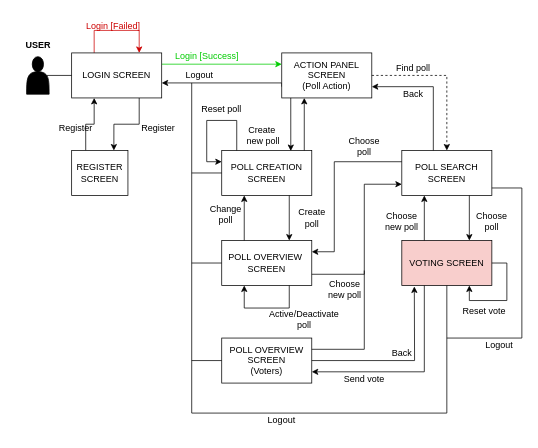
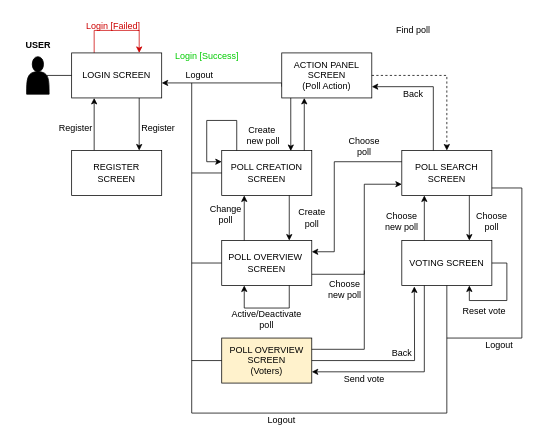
(219, 64) -> none
(413, 68) -> (413, 30)
(222, 109) -> none
(100, 173) -> (117, 173)
(447, 263) -> (447, 263)
(304, 319) -> (267, 319)
(267, 360) -> (267, 360)
